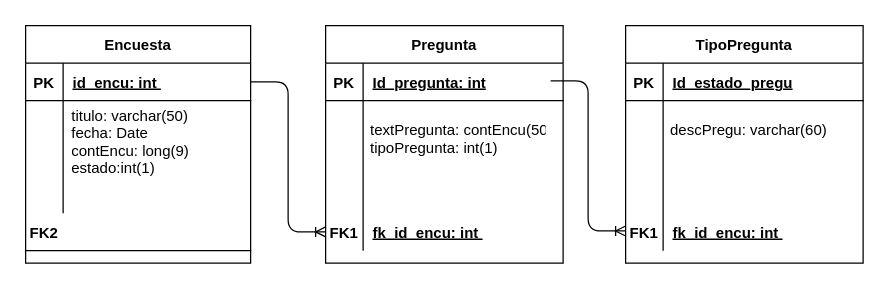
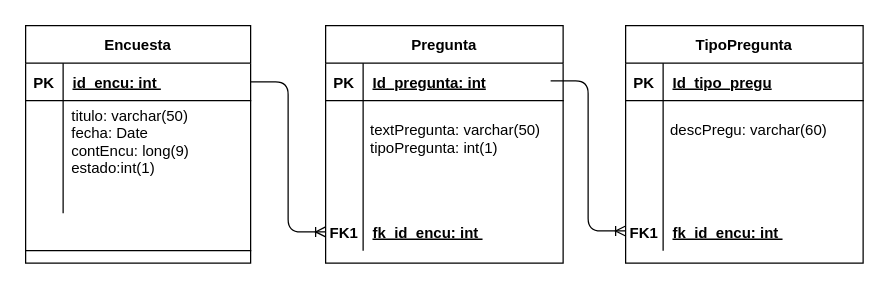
(736, 83) -> (725, 83)
(475, 130) -> (471, 130)
(44, 232) -> none
